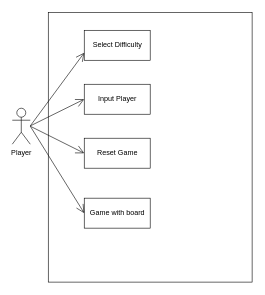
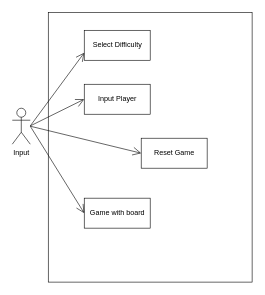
(22, 153) -> (22, 153)
(117, 153) -> (174, 153)
